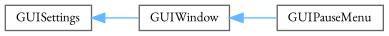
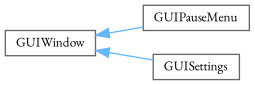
(122, 18) -> (131, 56)
